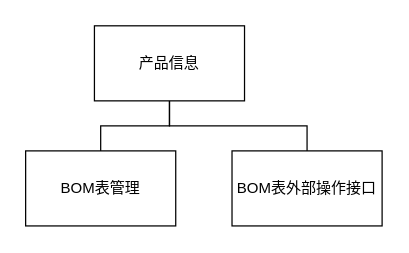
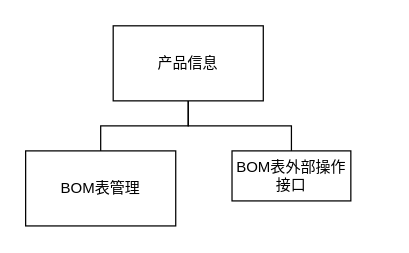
(169, 63) -> (188, 63)
(307, 188) -> (291, 176)
